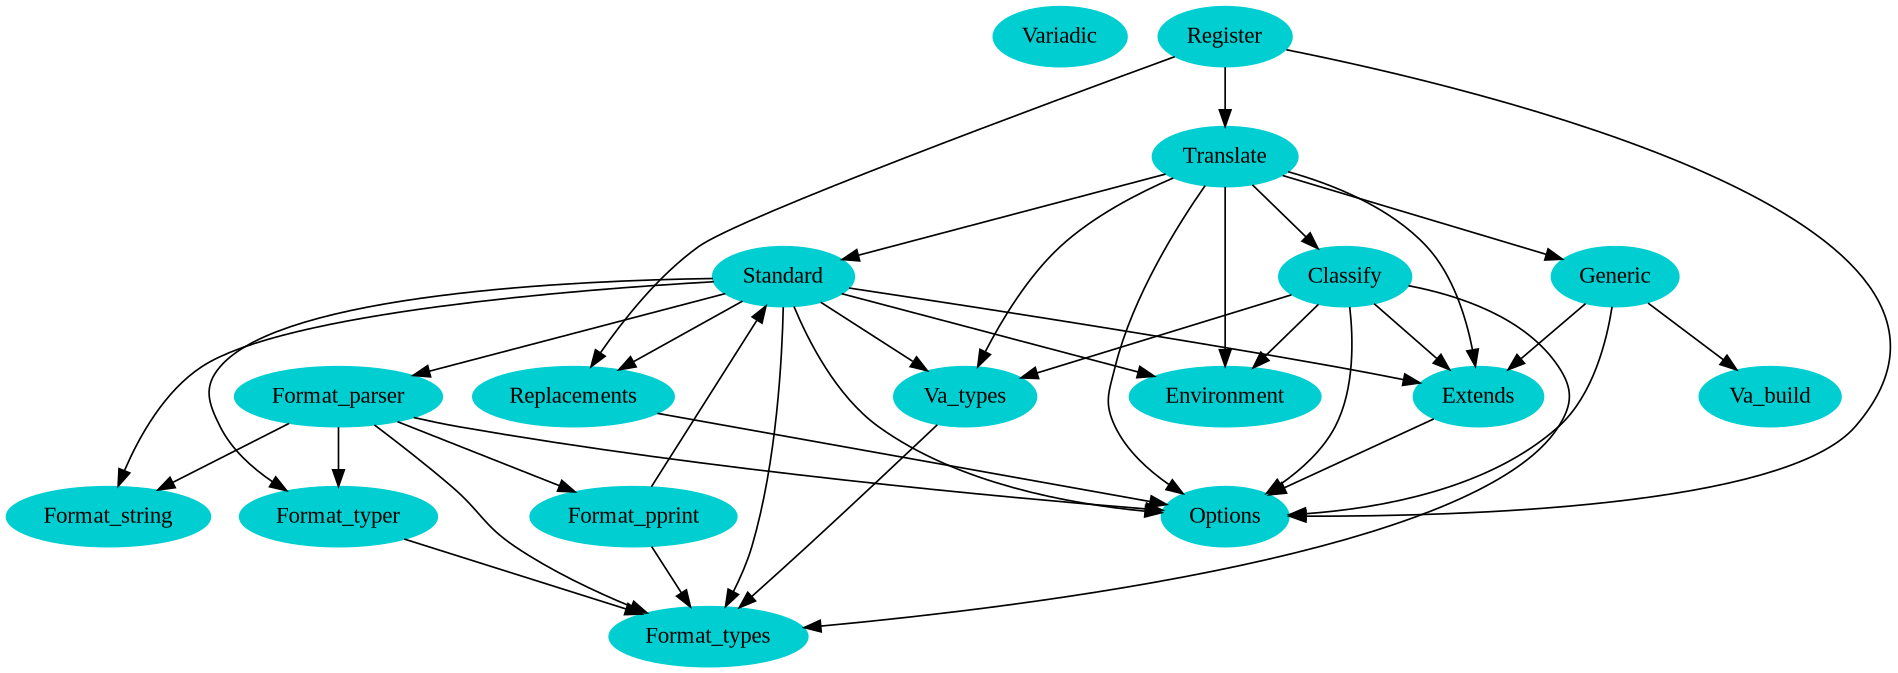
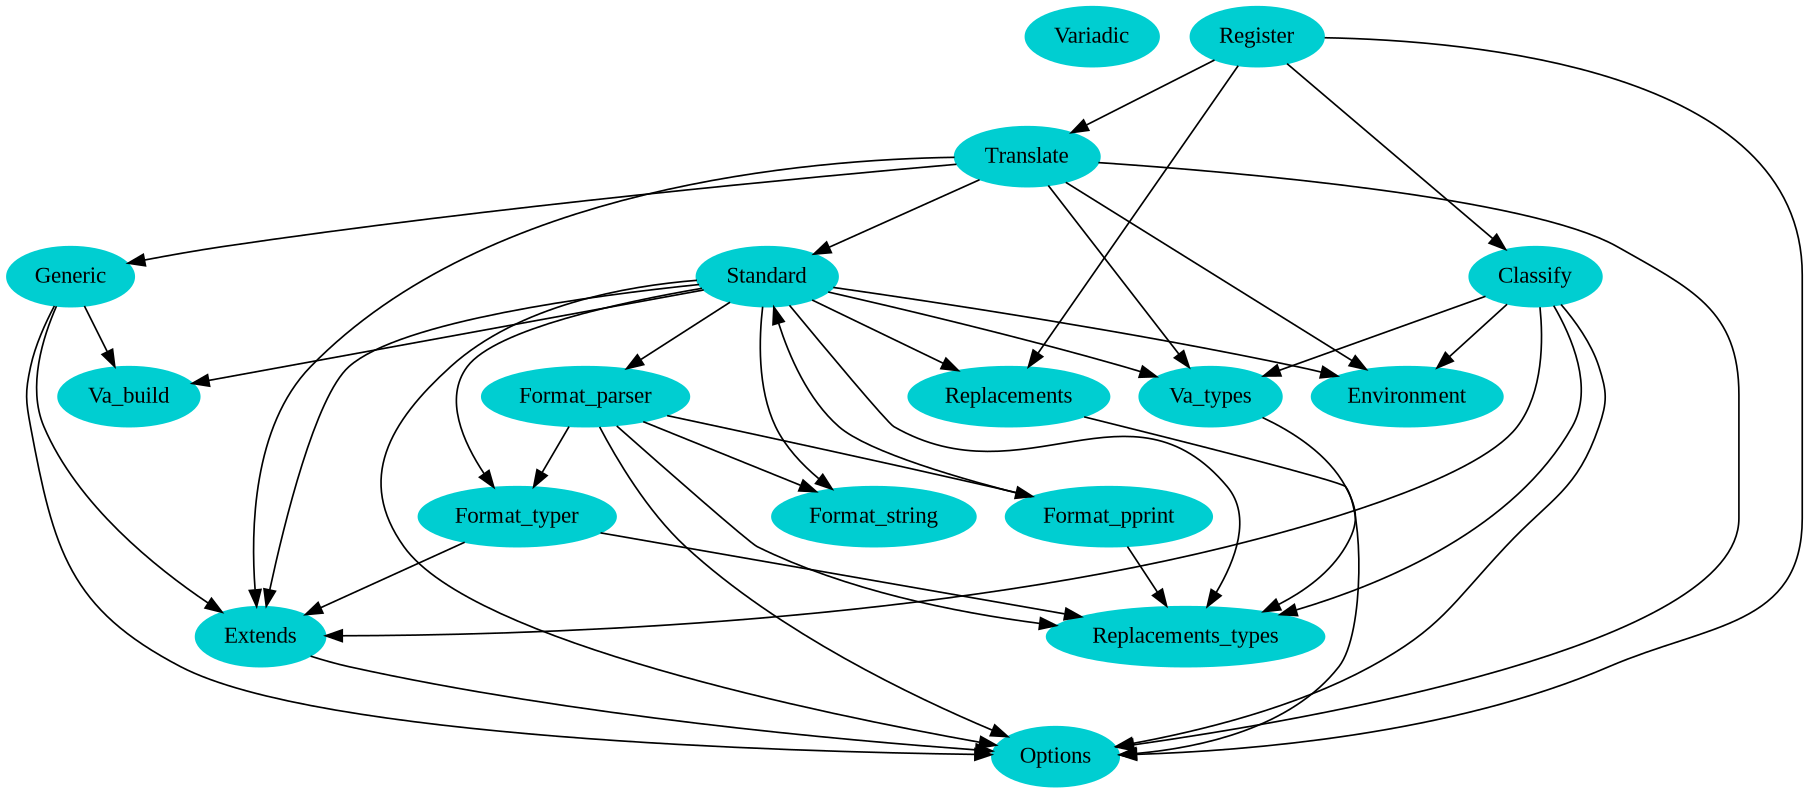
(1279, 211) -> (1390, 151)
none -> (456, 335)
none -> (393, 575)
(708, 637) -> (1186, 637)
